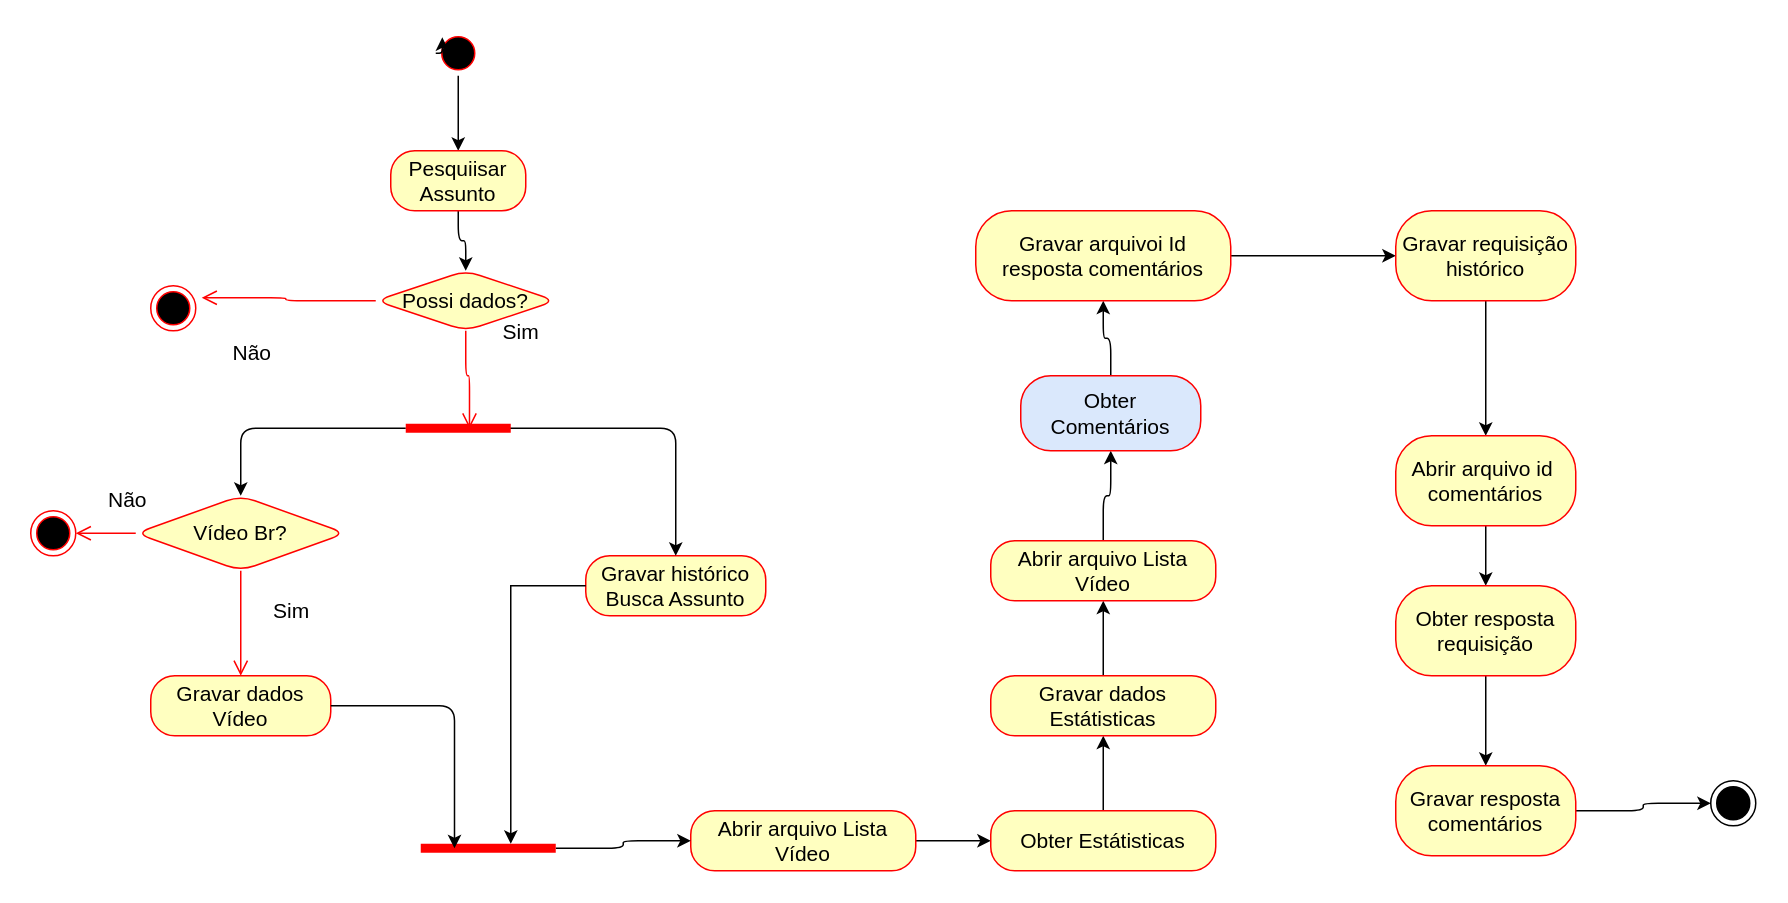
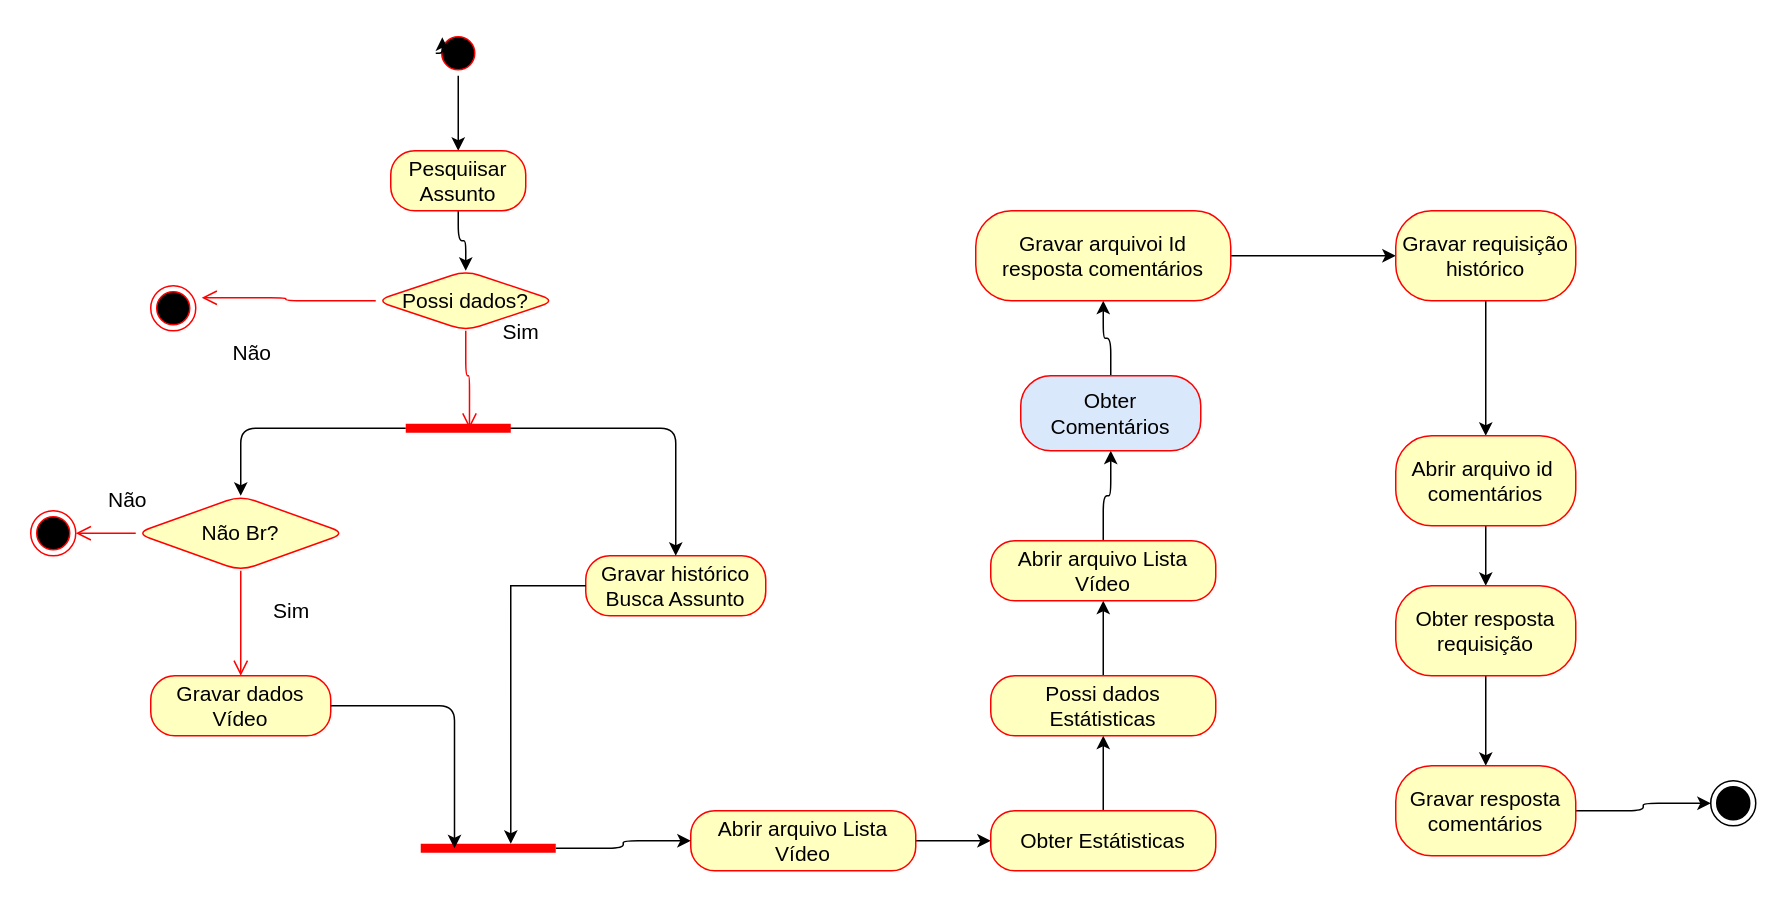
(241, 533) -> (241, 533)
(1103, 706) -> (1103, 706)
